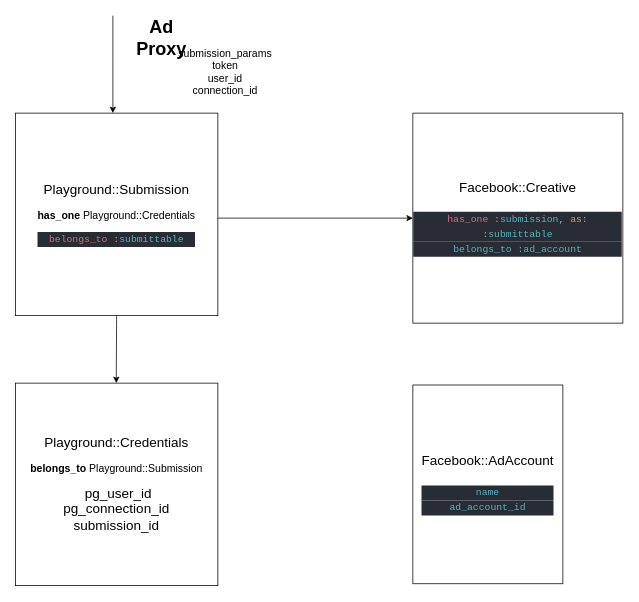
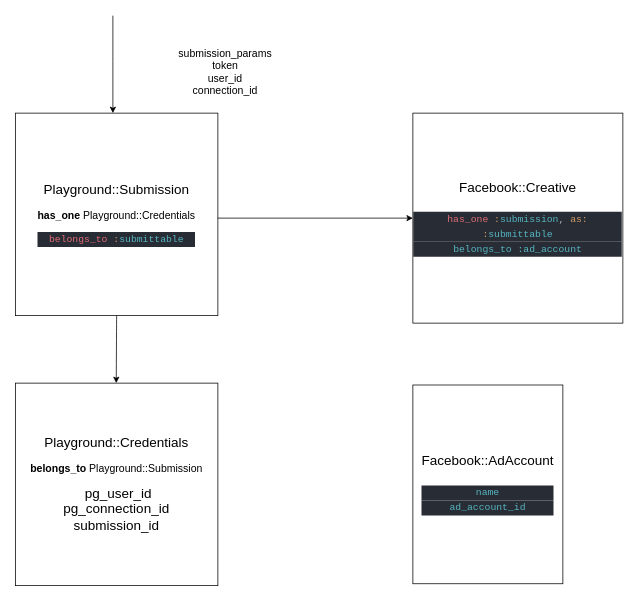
(162, 38) -> none
